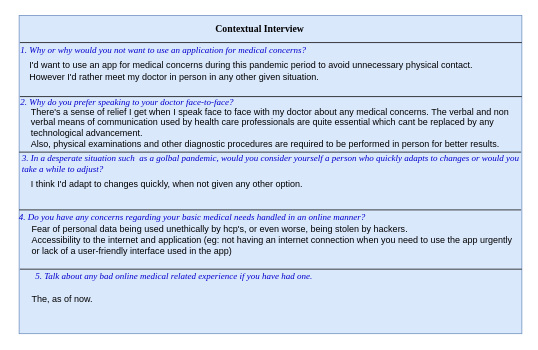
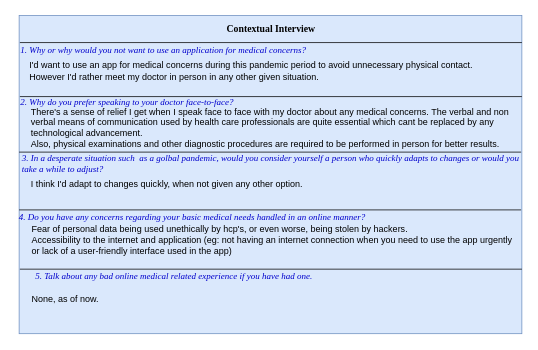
(260, 28) -> (271, 28)
(64, 293) -> (66, 293)
